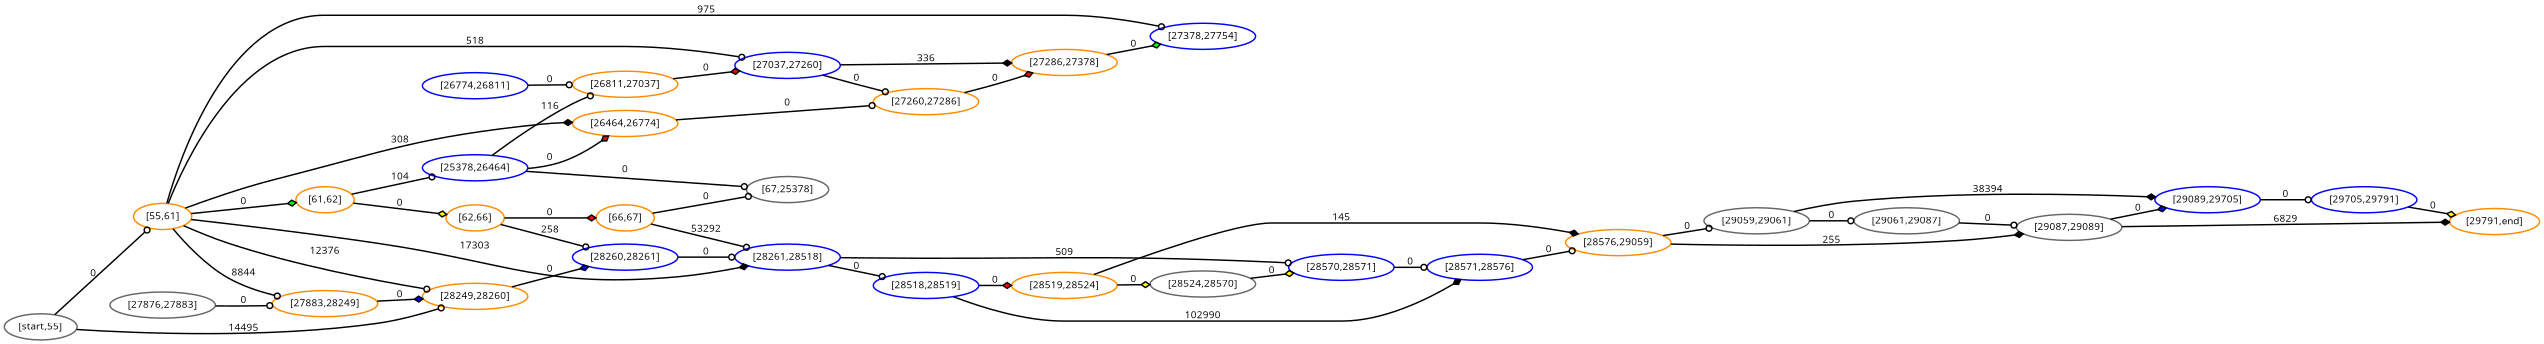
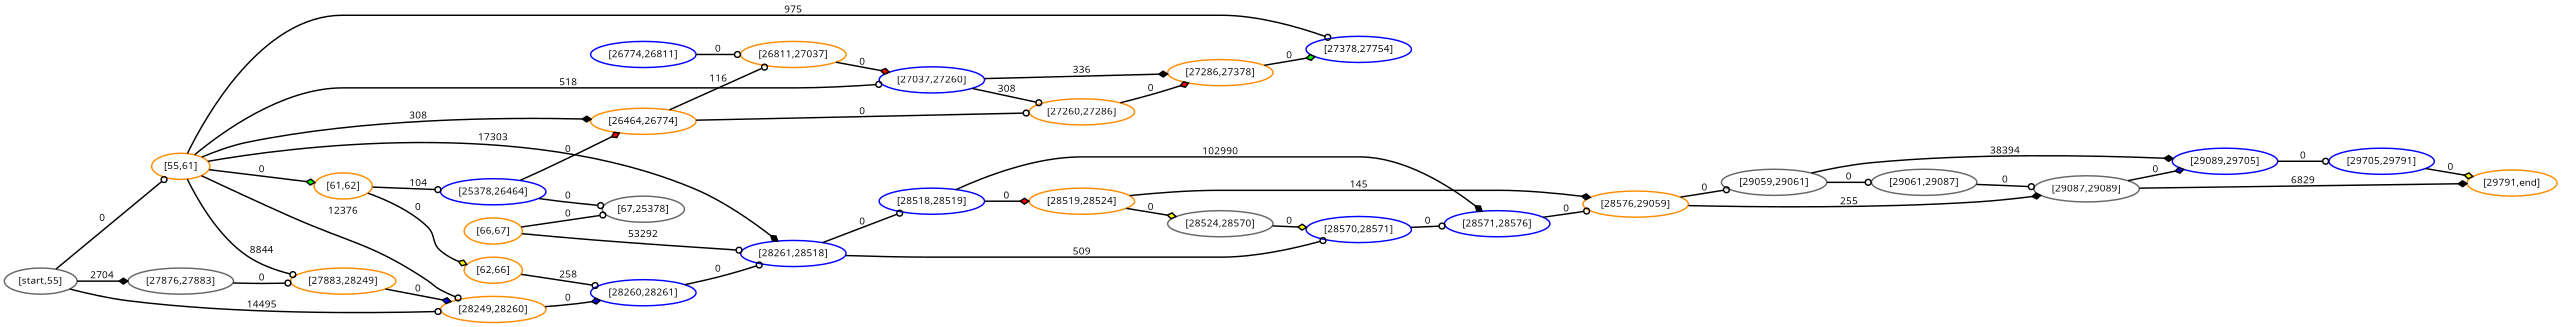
(857, 78) -> (1007, 89)
(545, 119) -> (706, 93)
(546, 218) -> none
none -> (98, 281)
